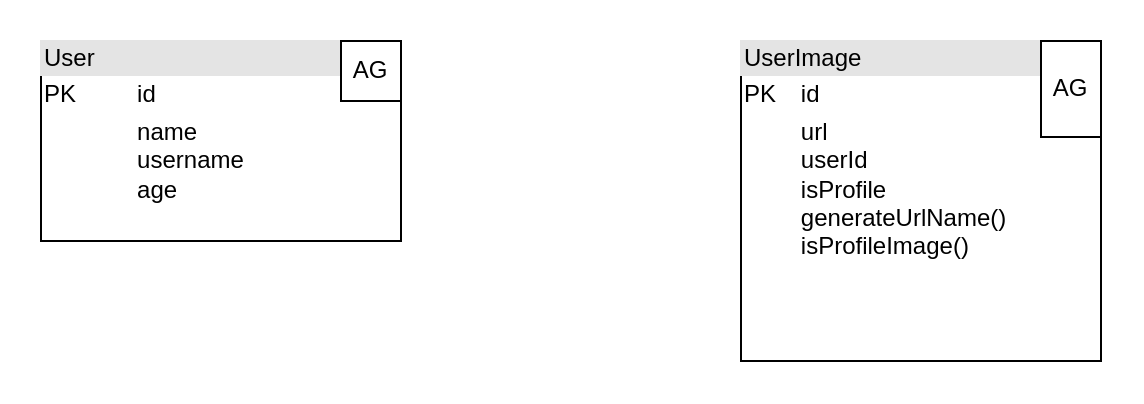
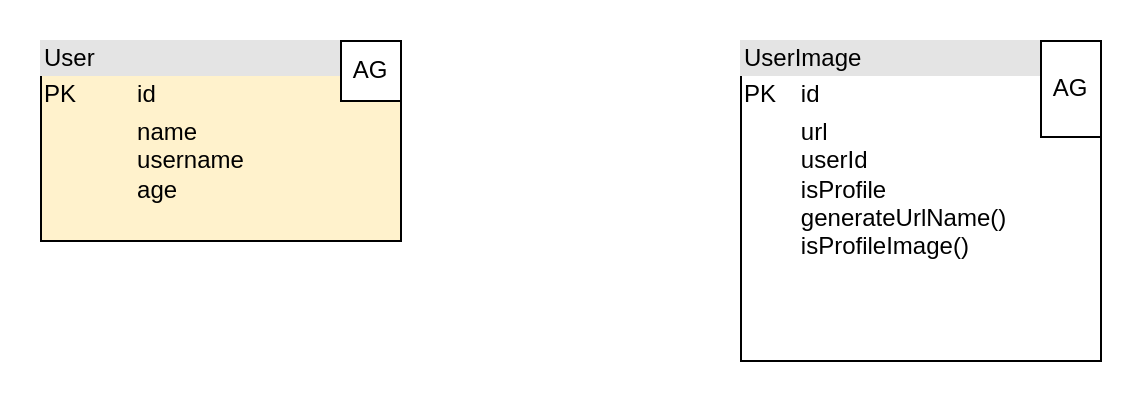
(221, 141) -> (221, 141)
